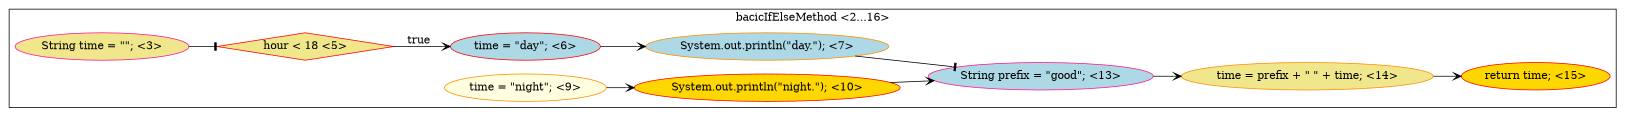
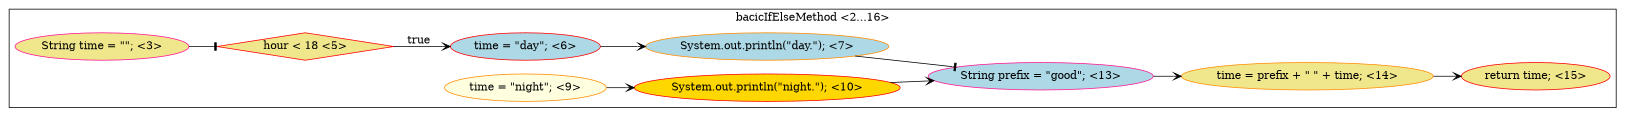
(1536, 76) -> (1536, 76)
